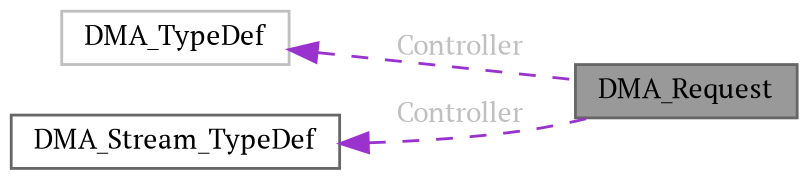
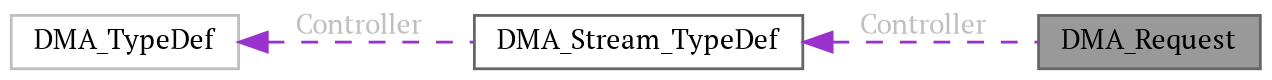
(446, 66) -> (370, 42)
